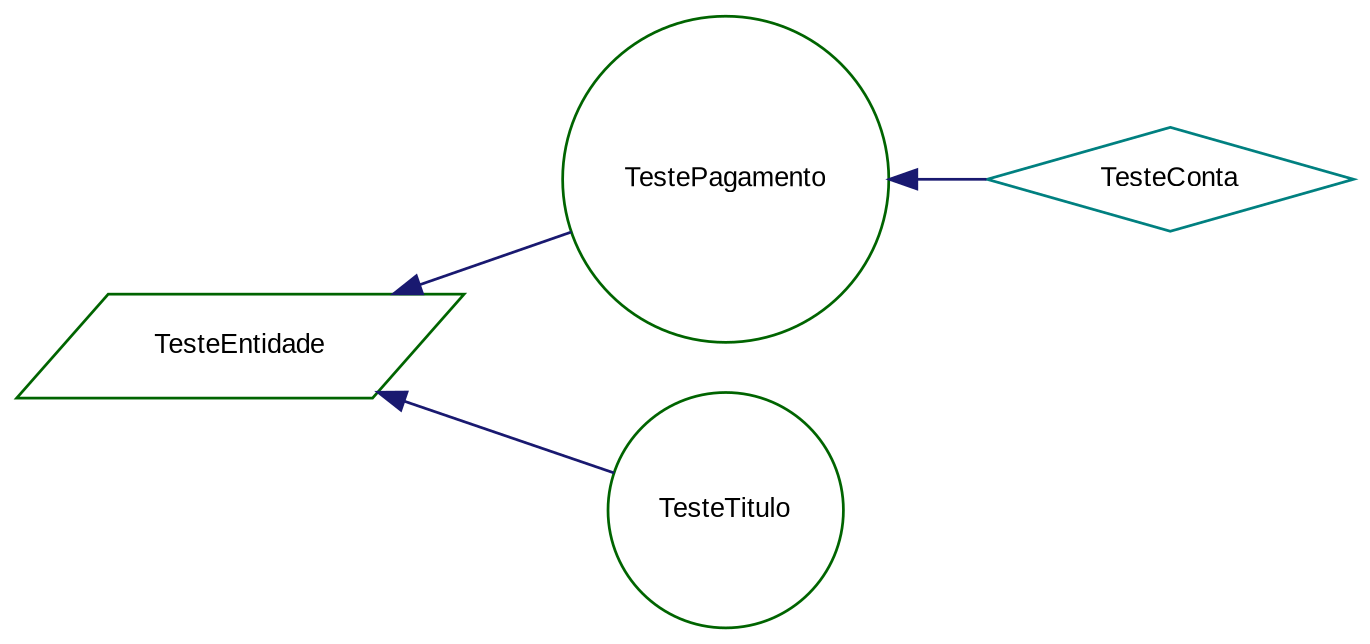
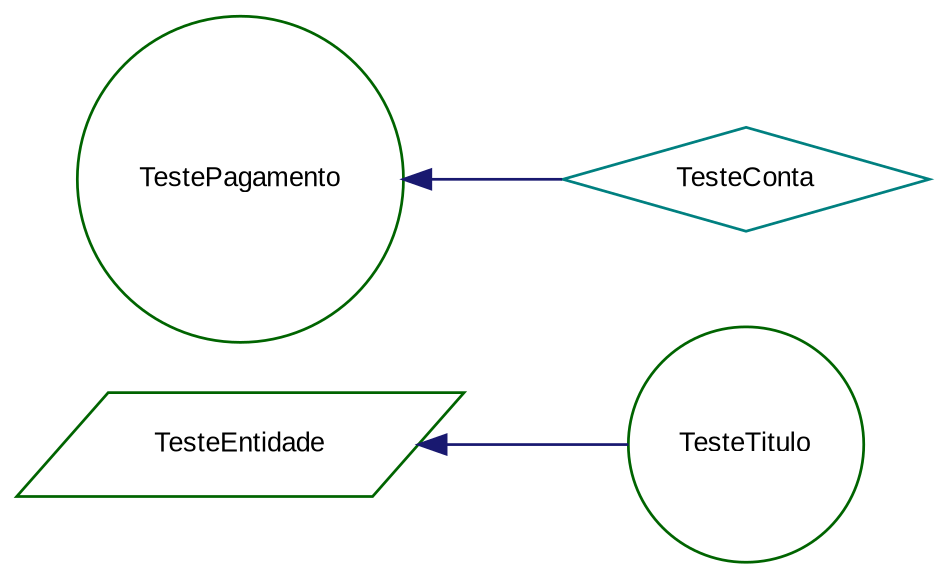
(496, 258) -> none
